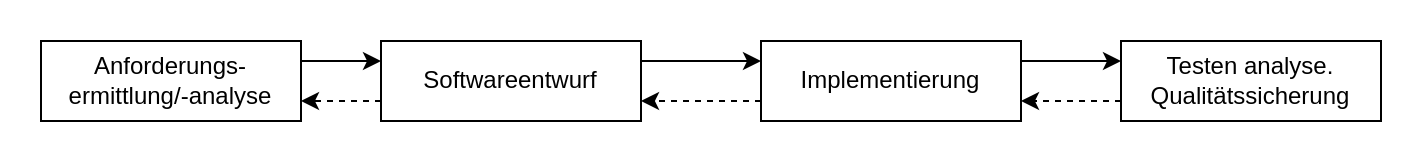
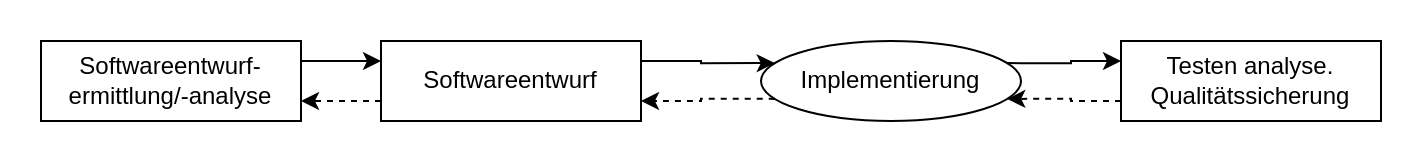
(171, 81) -> (171, 81)
(891, 81) -> (891, 81)
